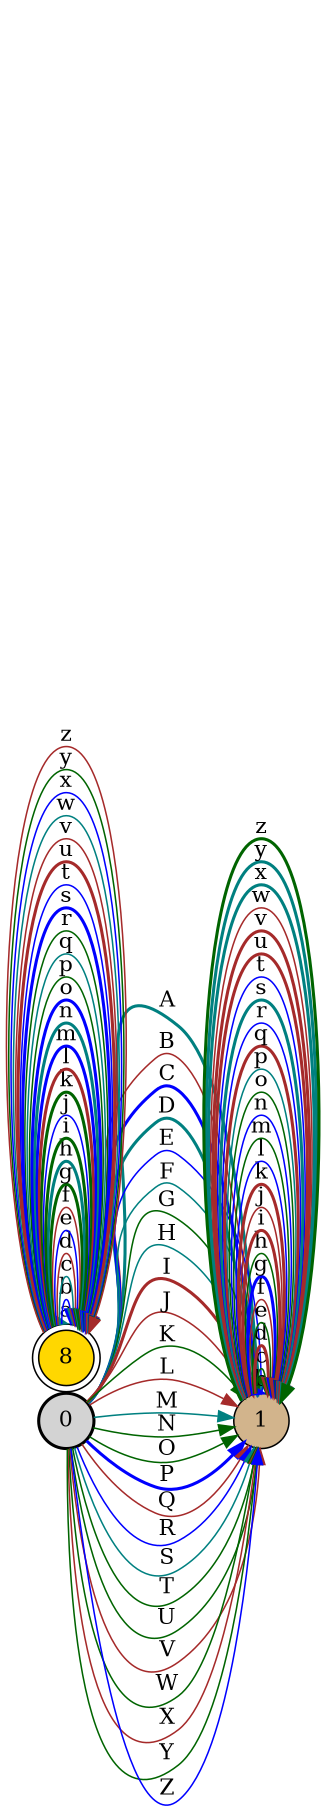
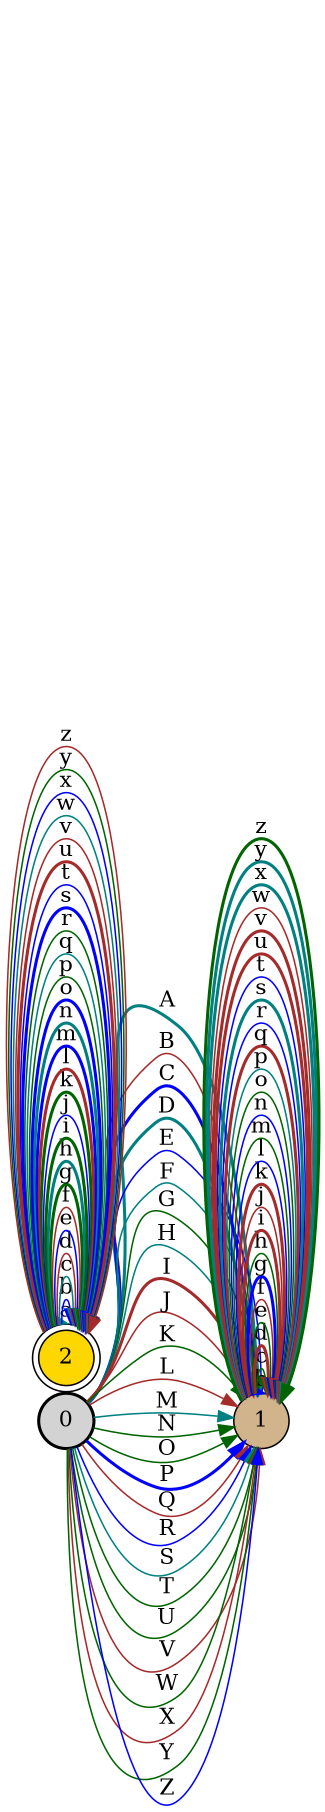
(66, 1358) -> (66, 1358)
